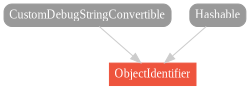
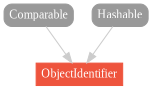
none -> (39, 15)
(88, 15) -> none
